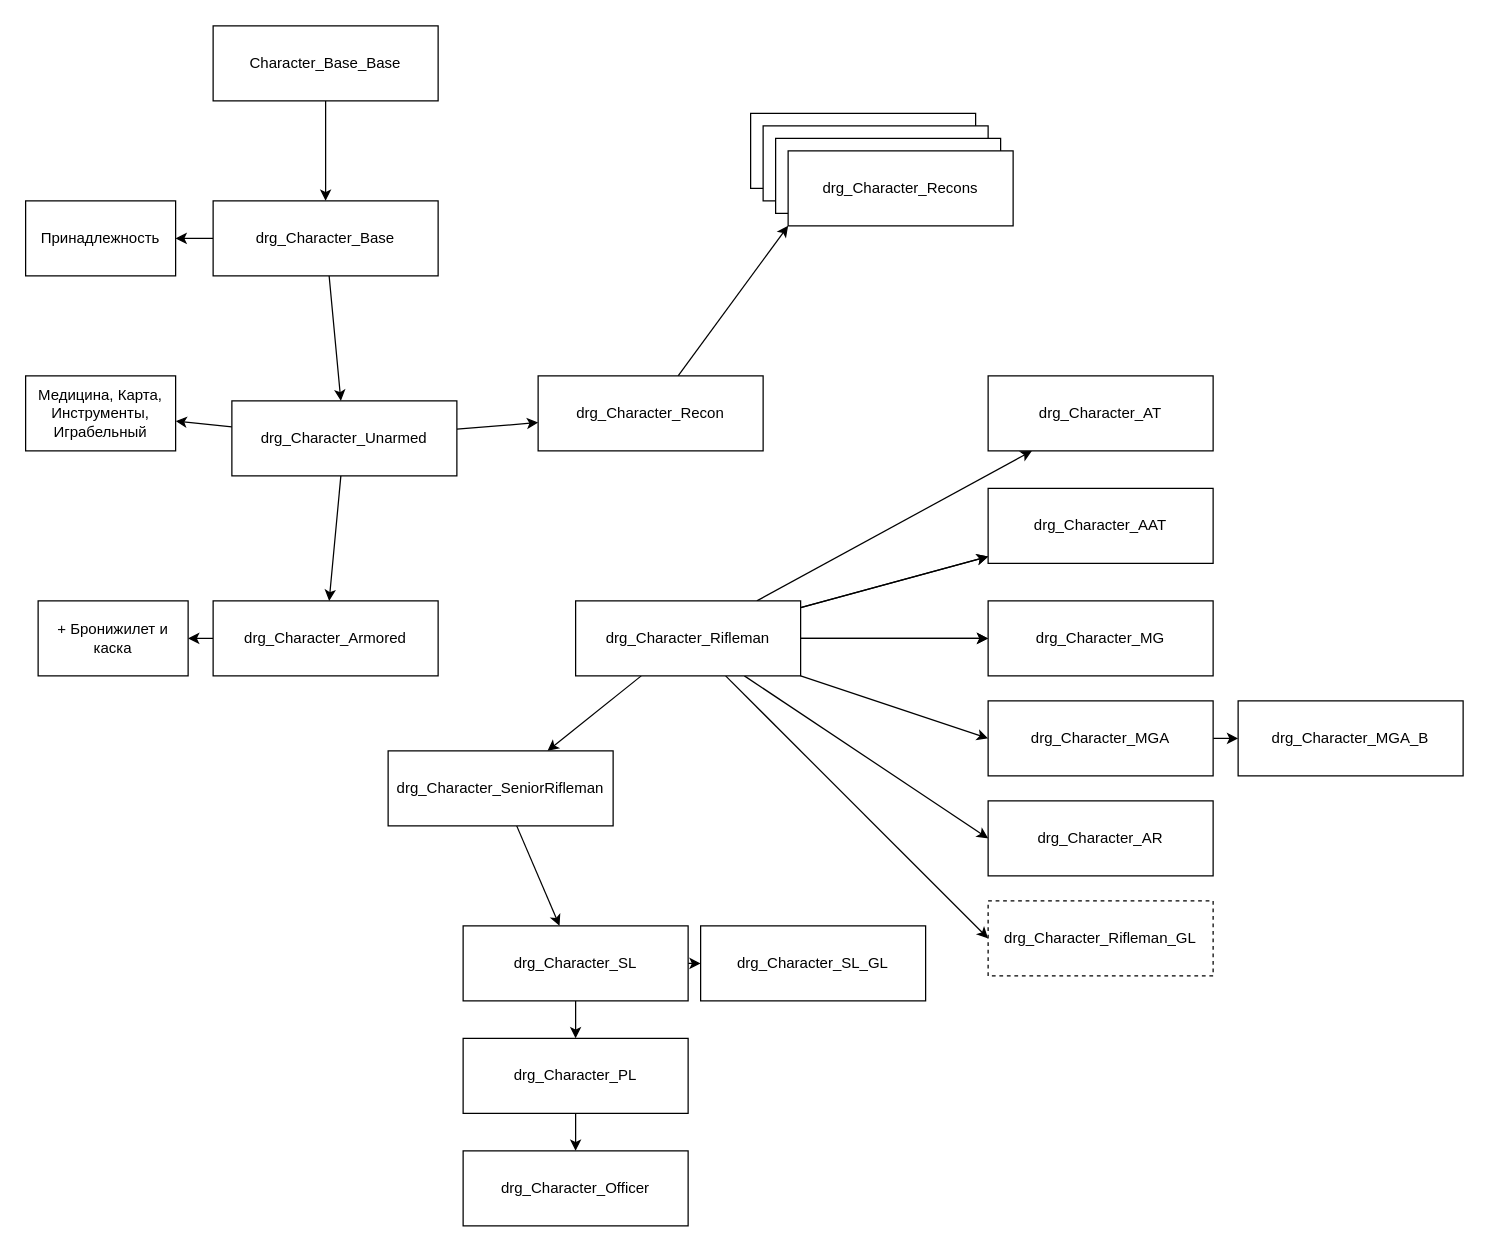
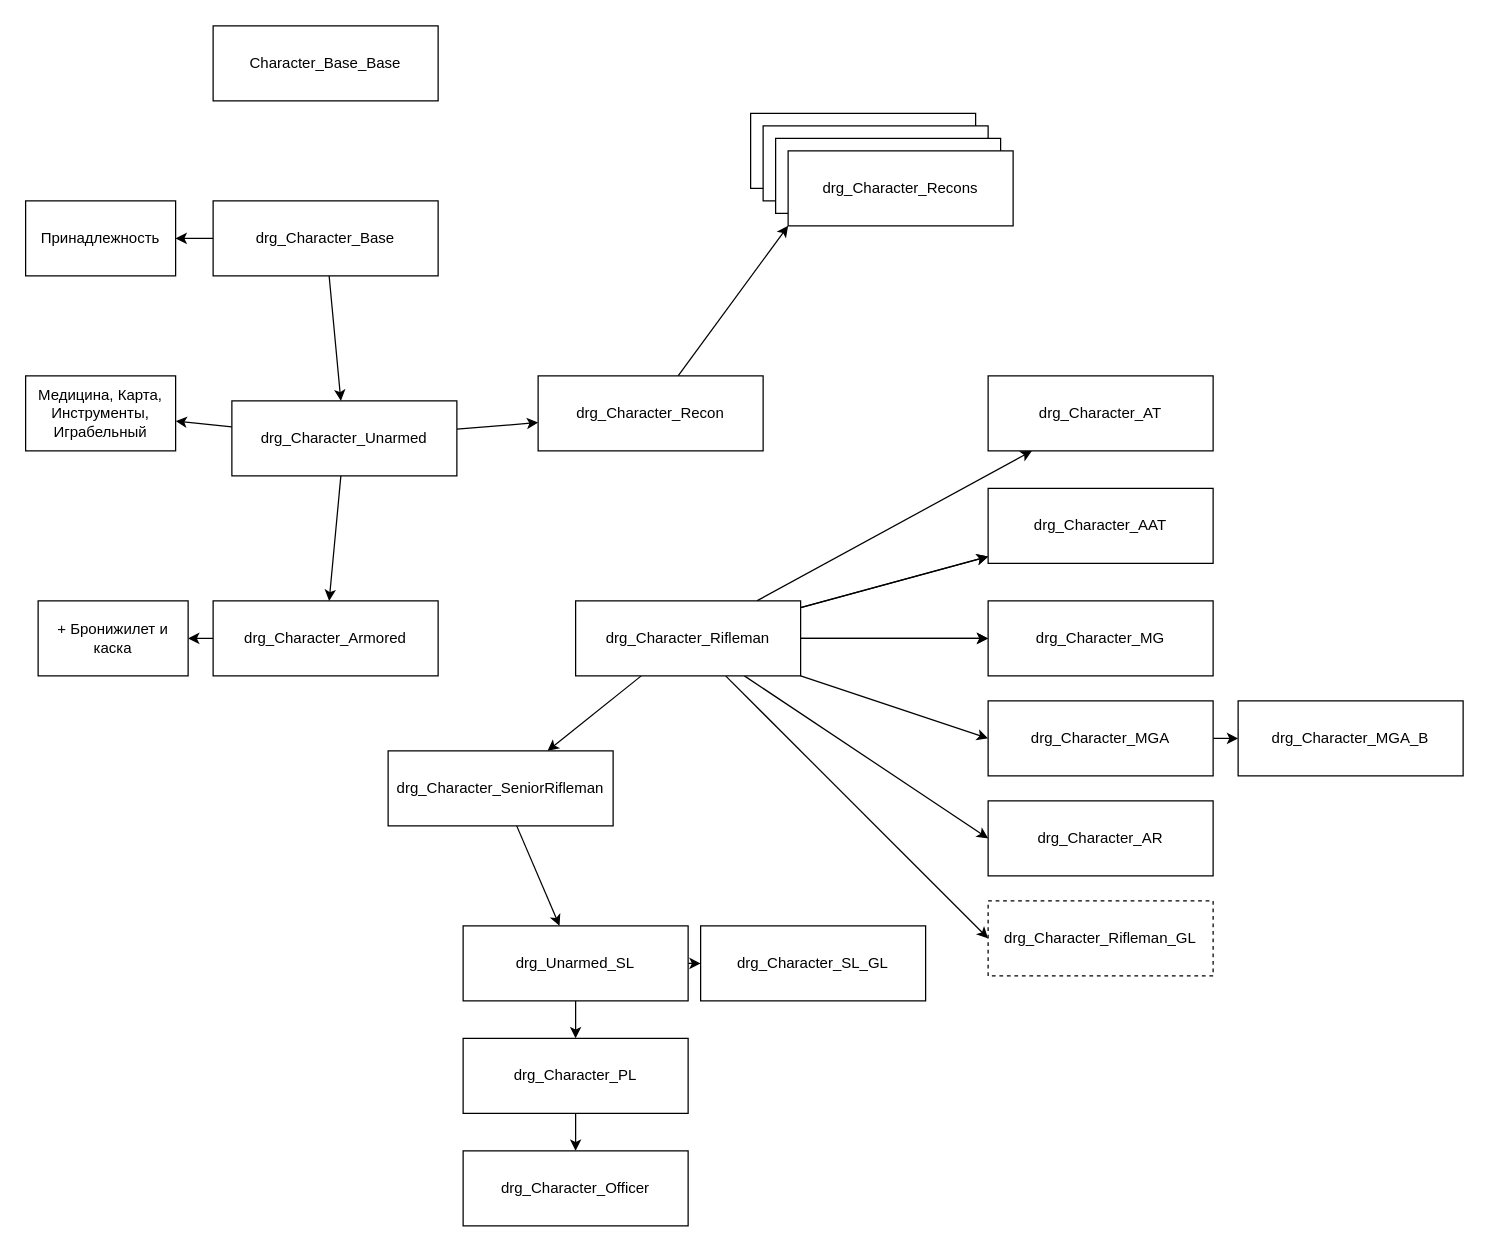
(326, 147) -> none
(576, 963) -> (576, 963)
